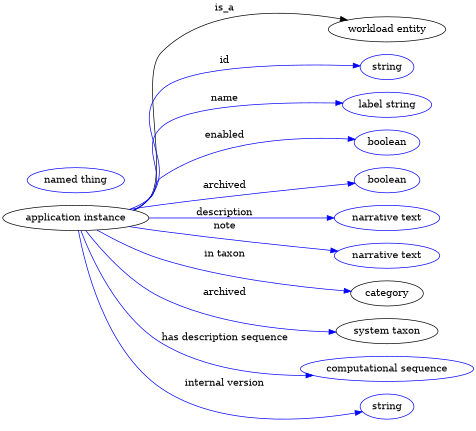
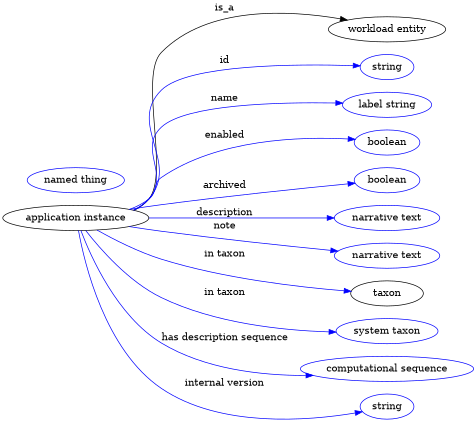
(225, 292) -> (225, 292)
(387, 293) -> (387, 293)
(387, 331) -> (387, 331)
